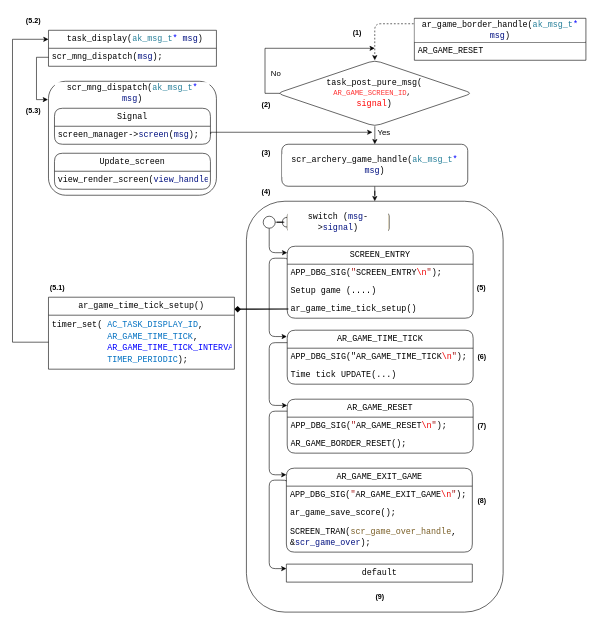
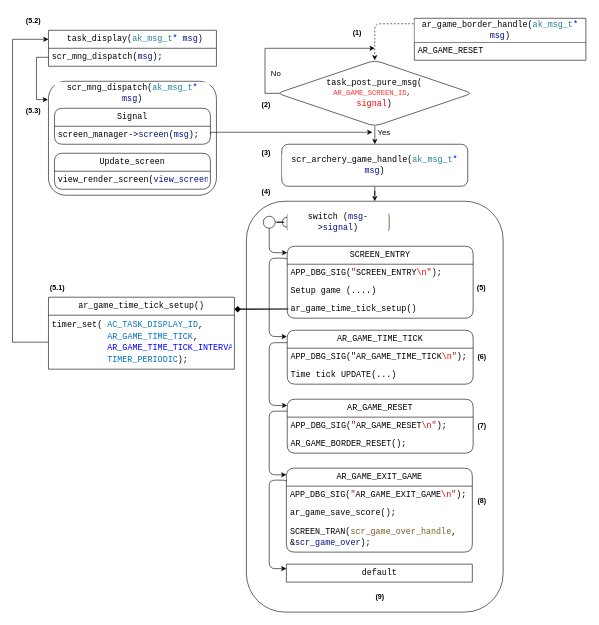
(119, 180) -> (120, 180)
